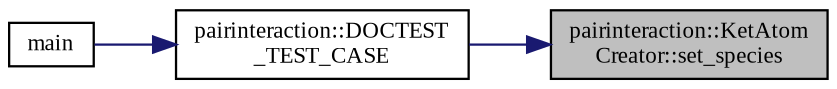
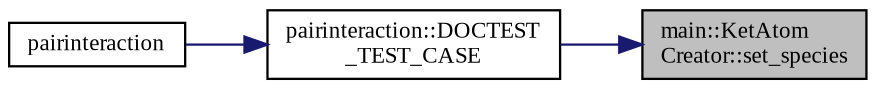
(51, 45) -> (97, 45)
(689, 45) -> (754, 45)
